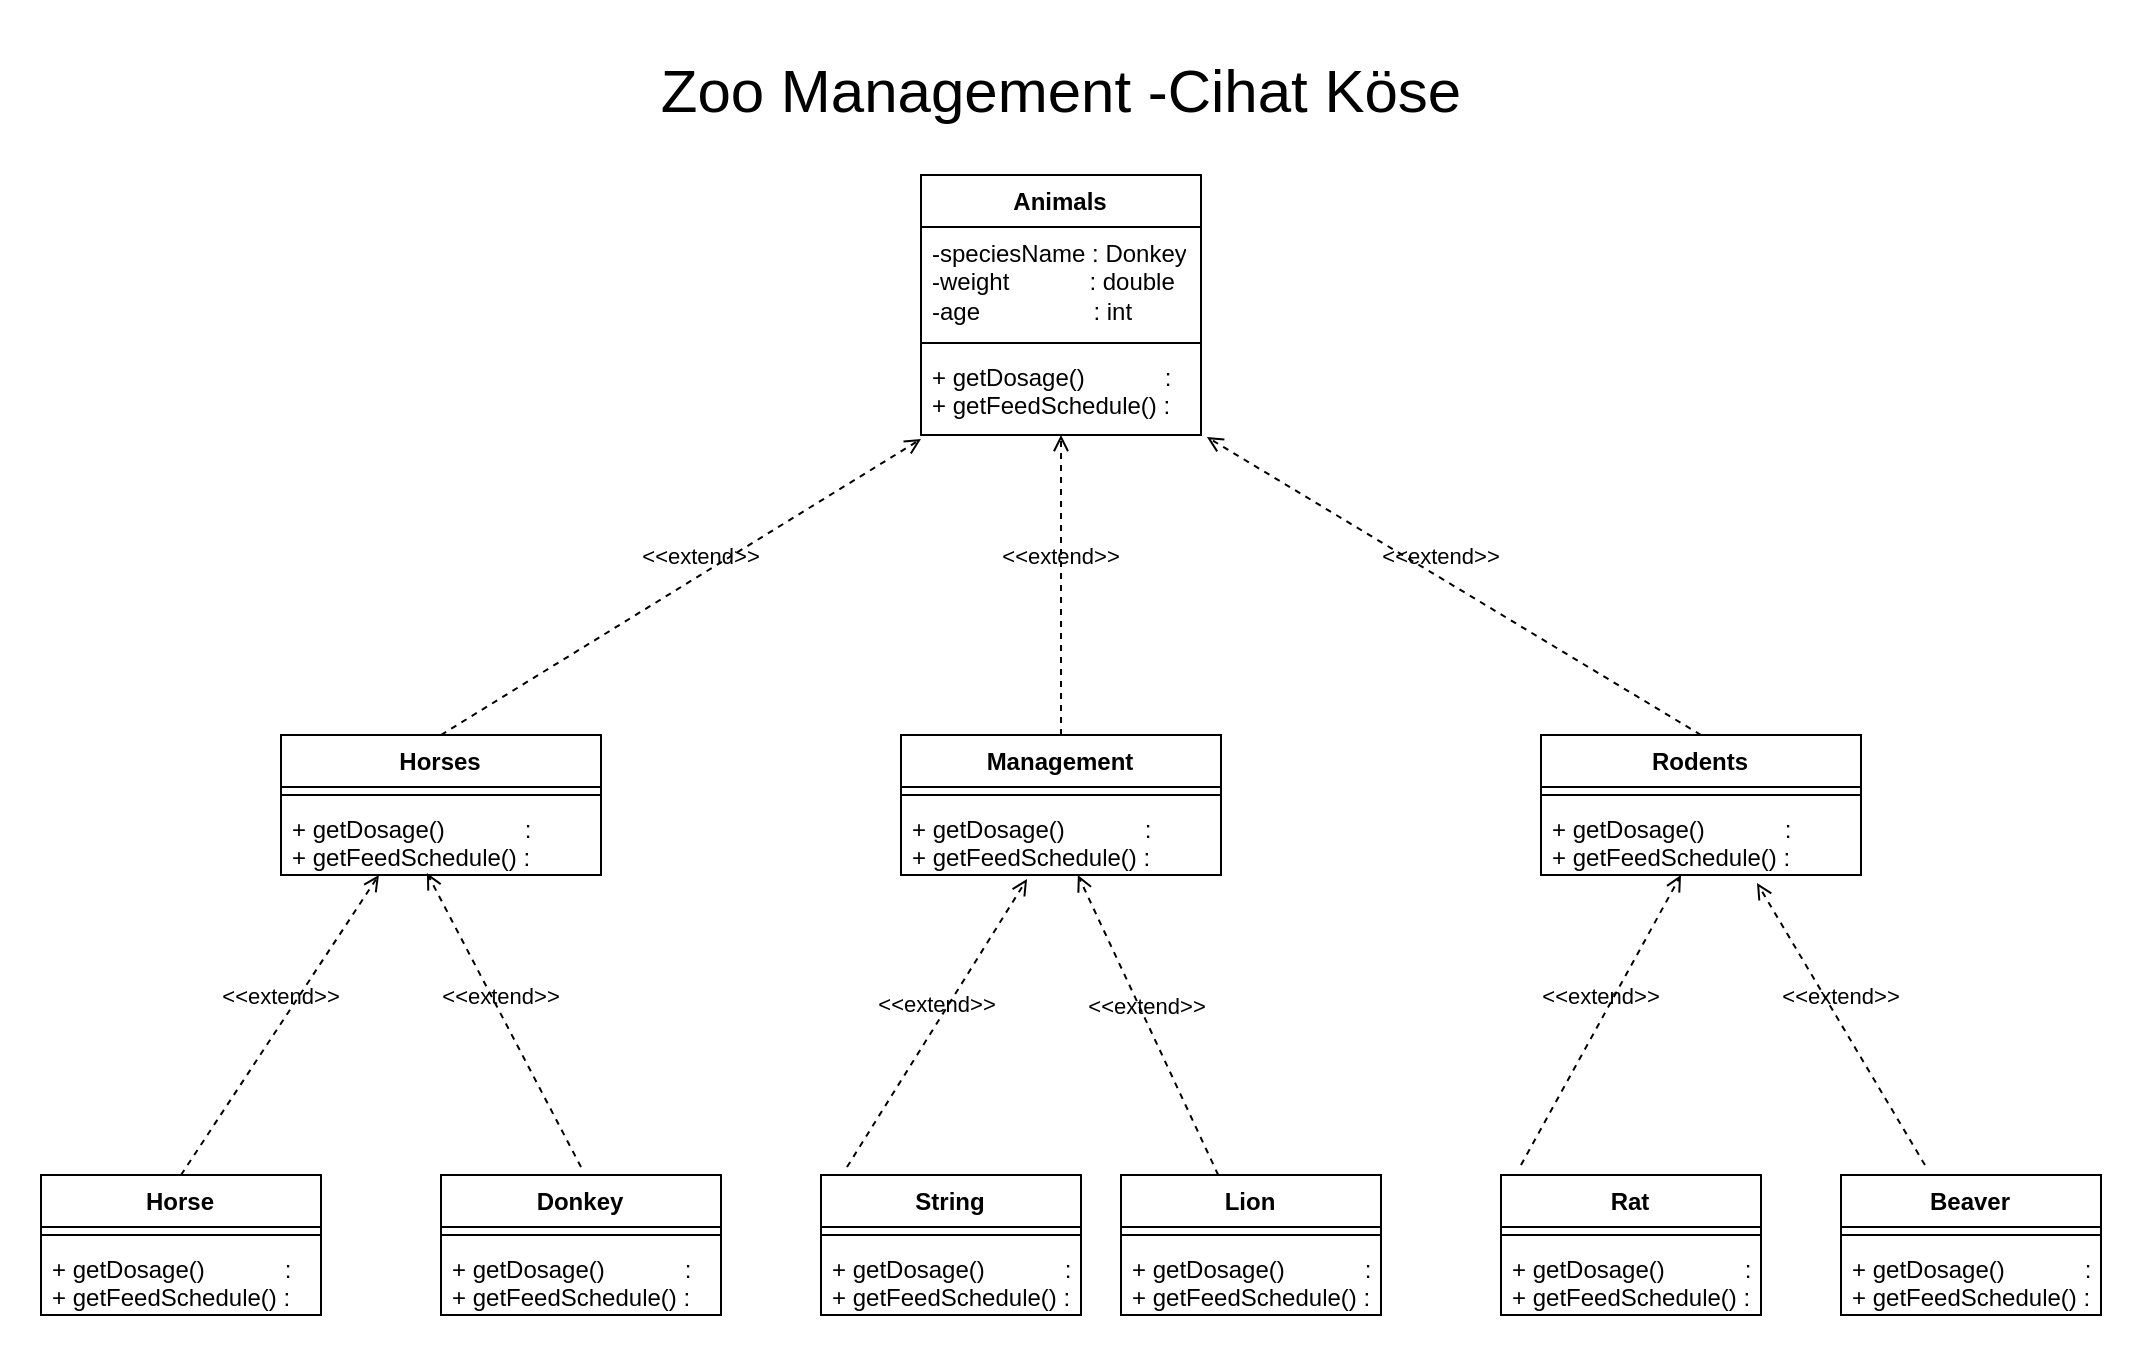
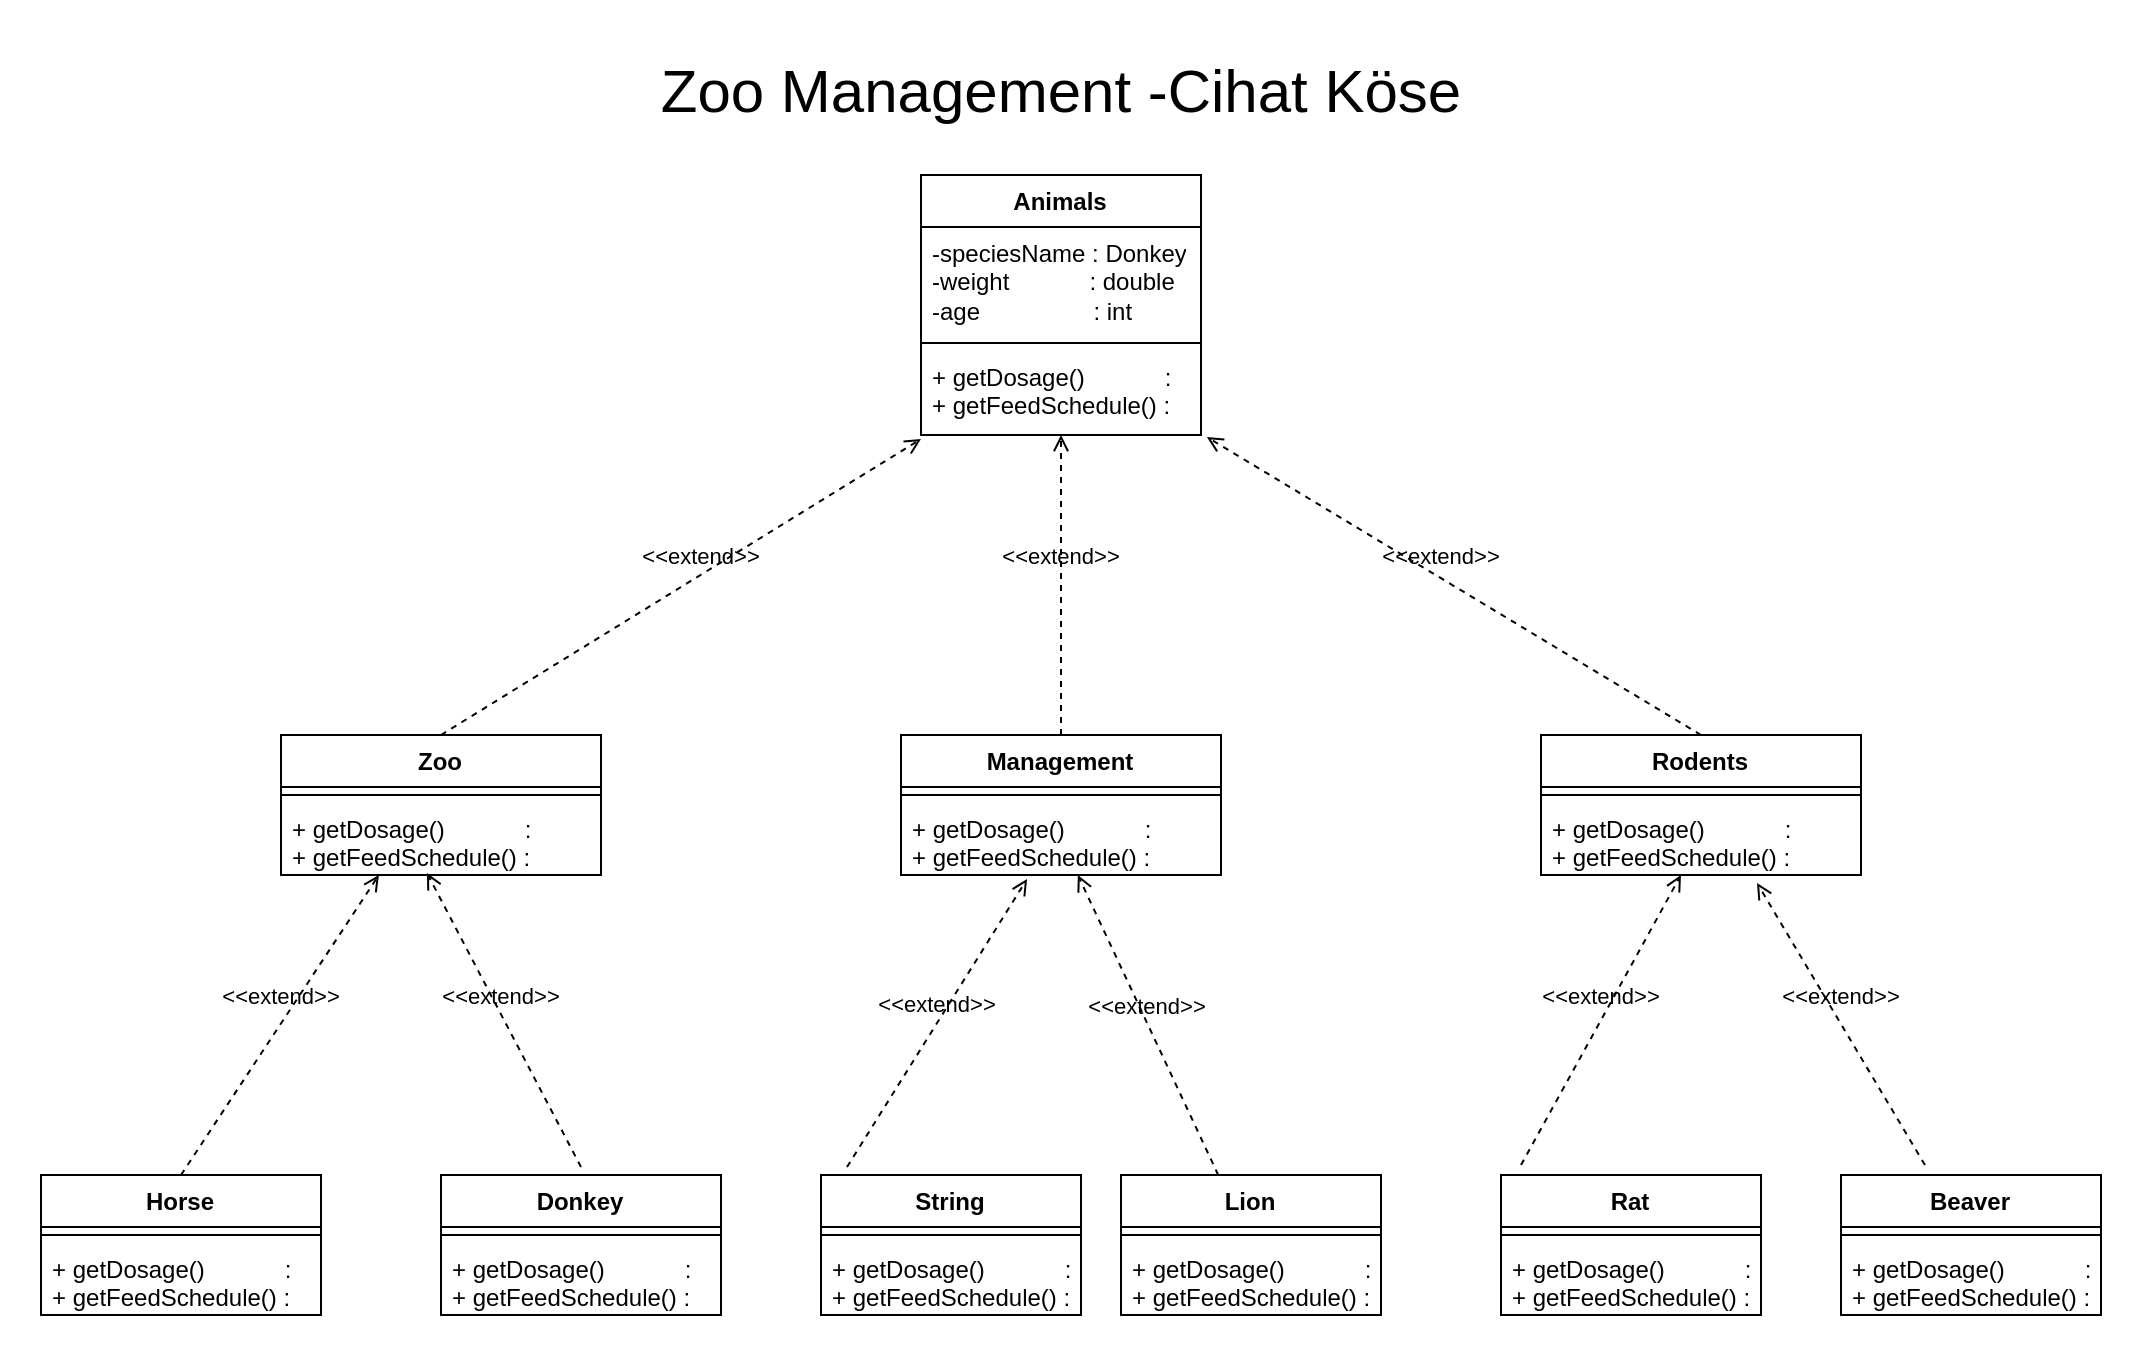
(441, 763) -> (441, 763)
